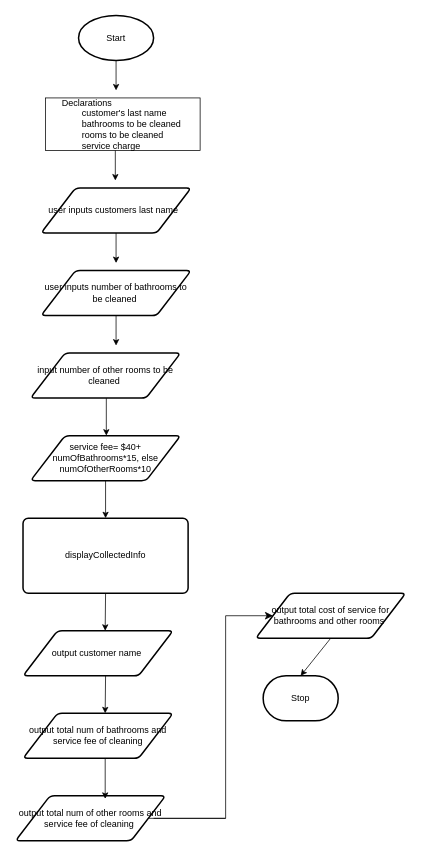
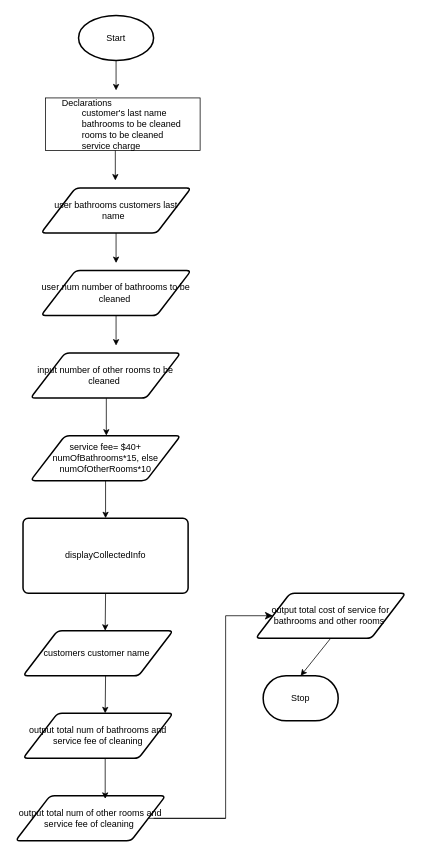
(116, 210) -> (116, 210)
(116, 293) -> (116, 293)
(98, 653) -> (98, 653)
